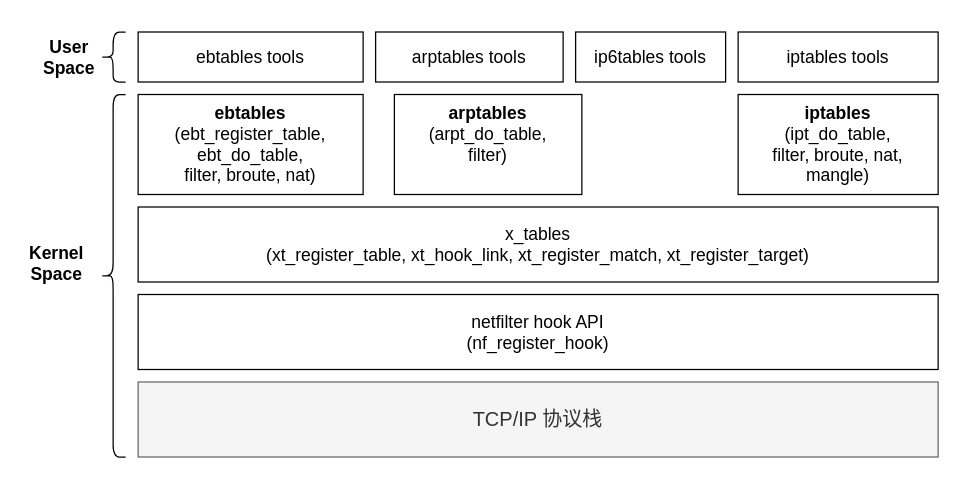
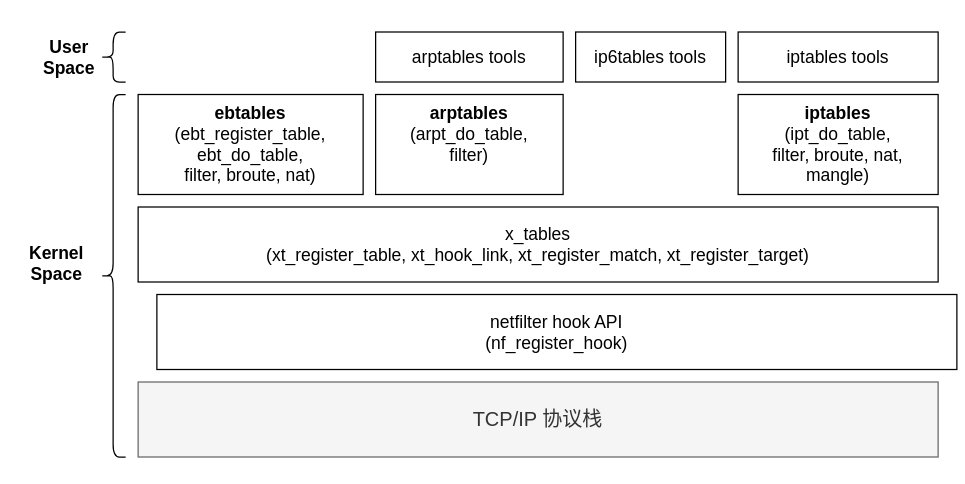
(251, 57) -> none
(488, 144) -> (469, 144)
(538, 332) -> (557, 332)
